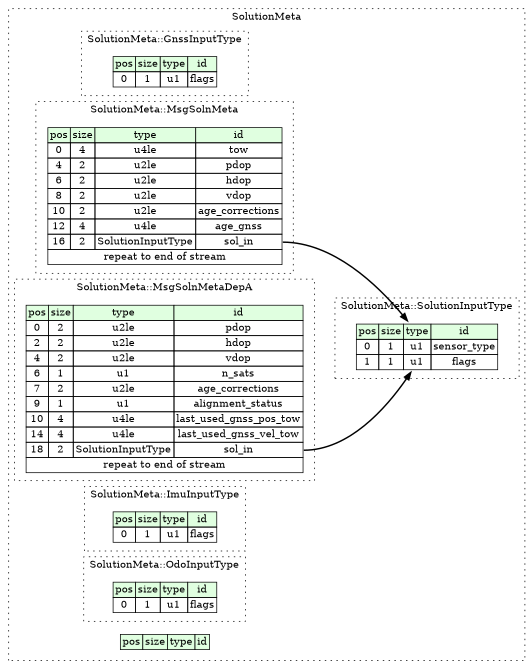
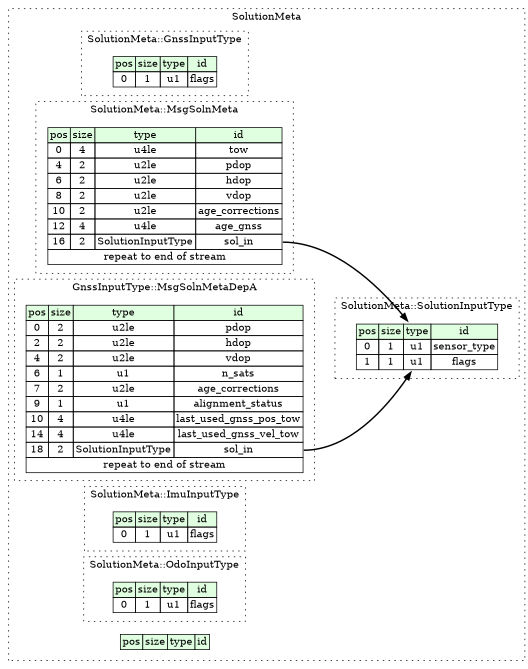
(165, 287) -> (165, 287)
